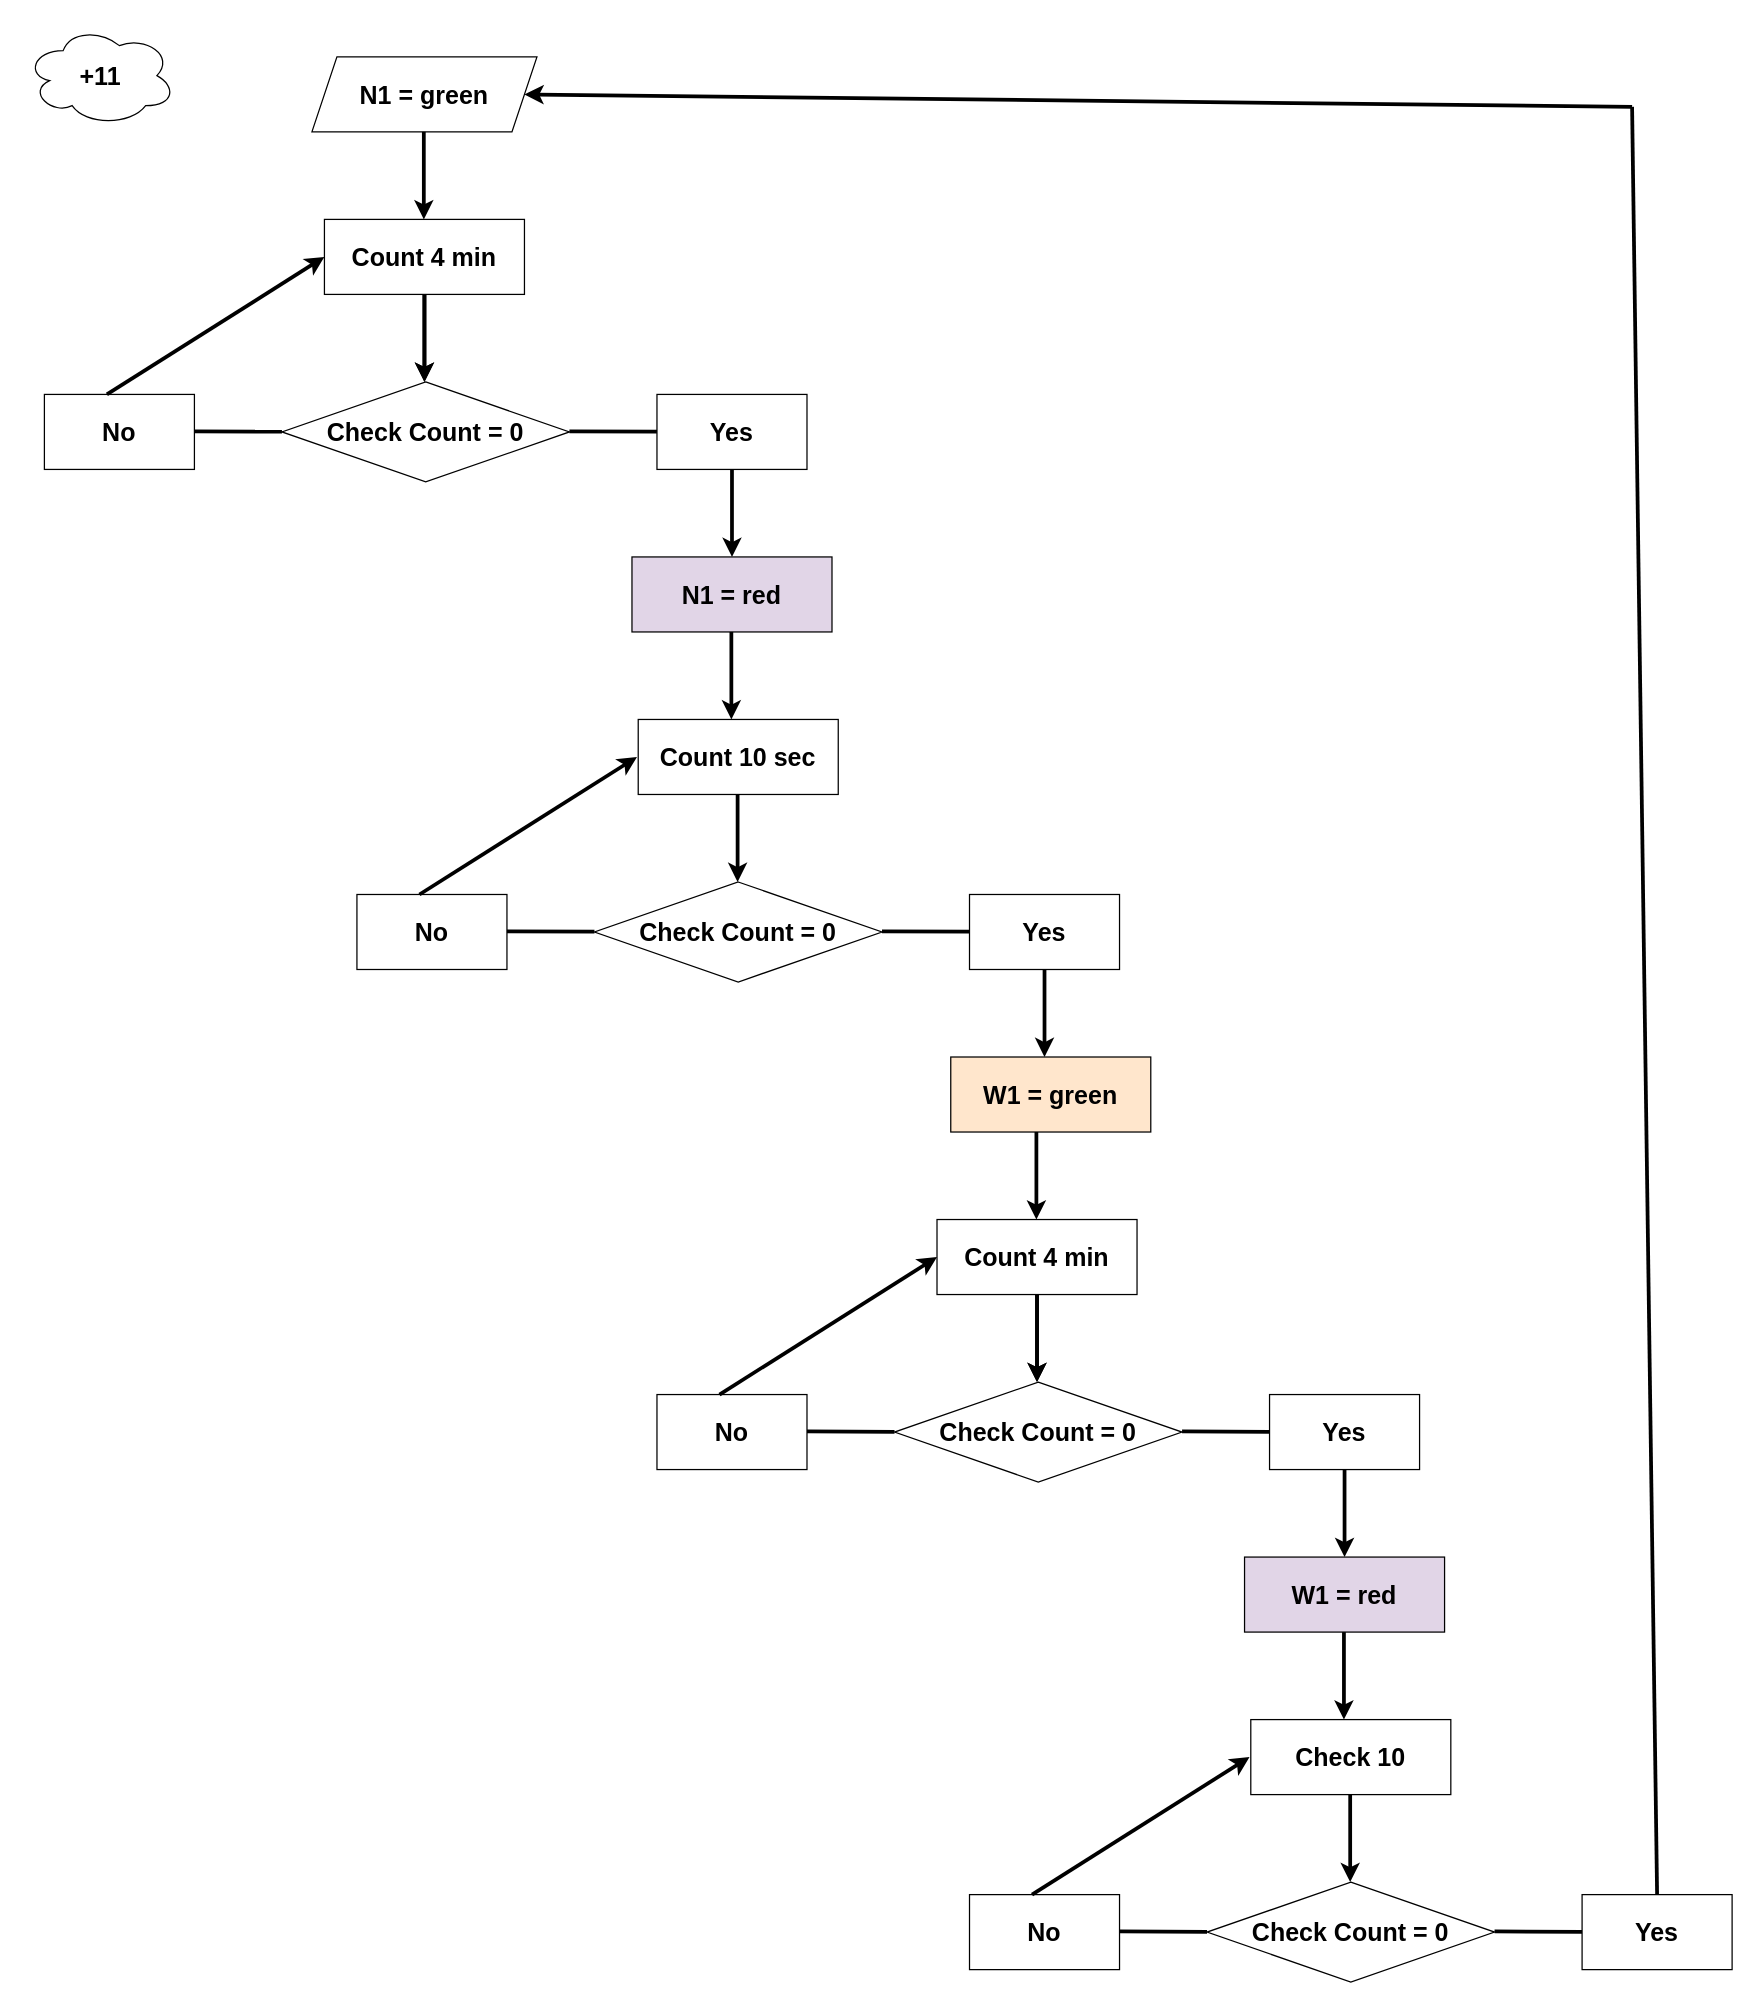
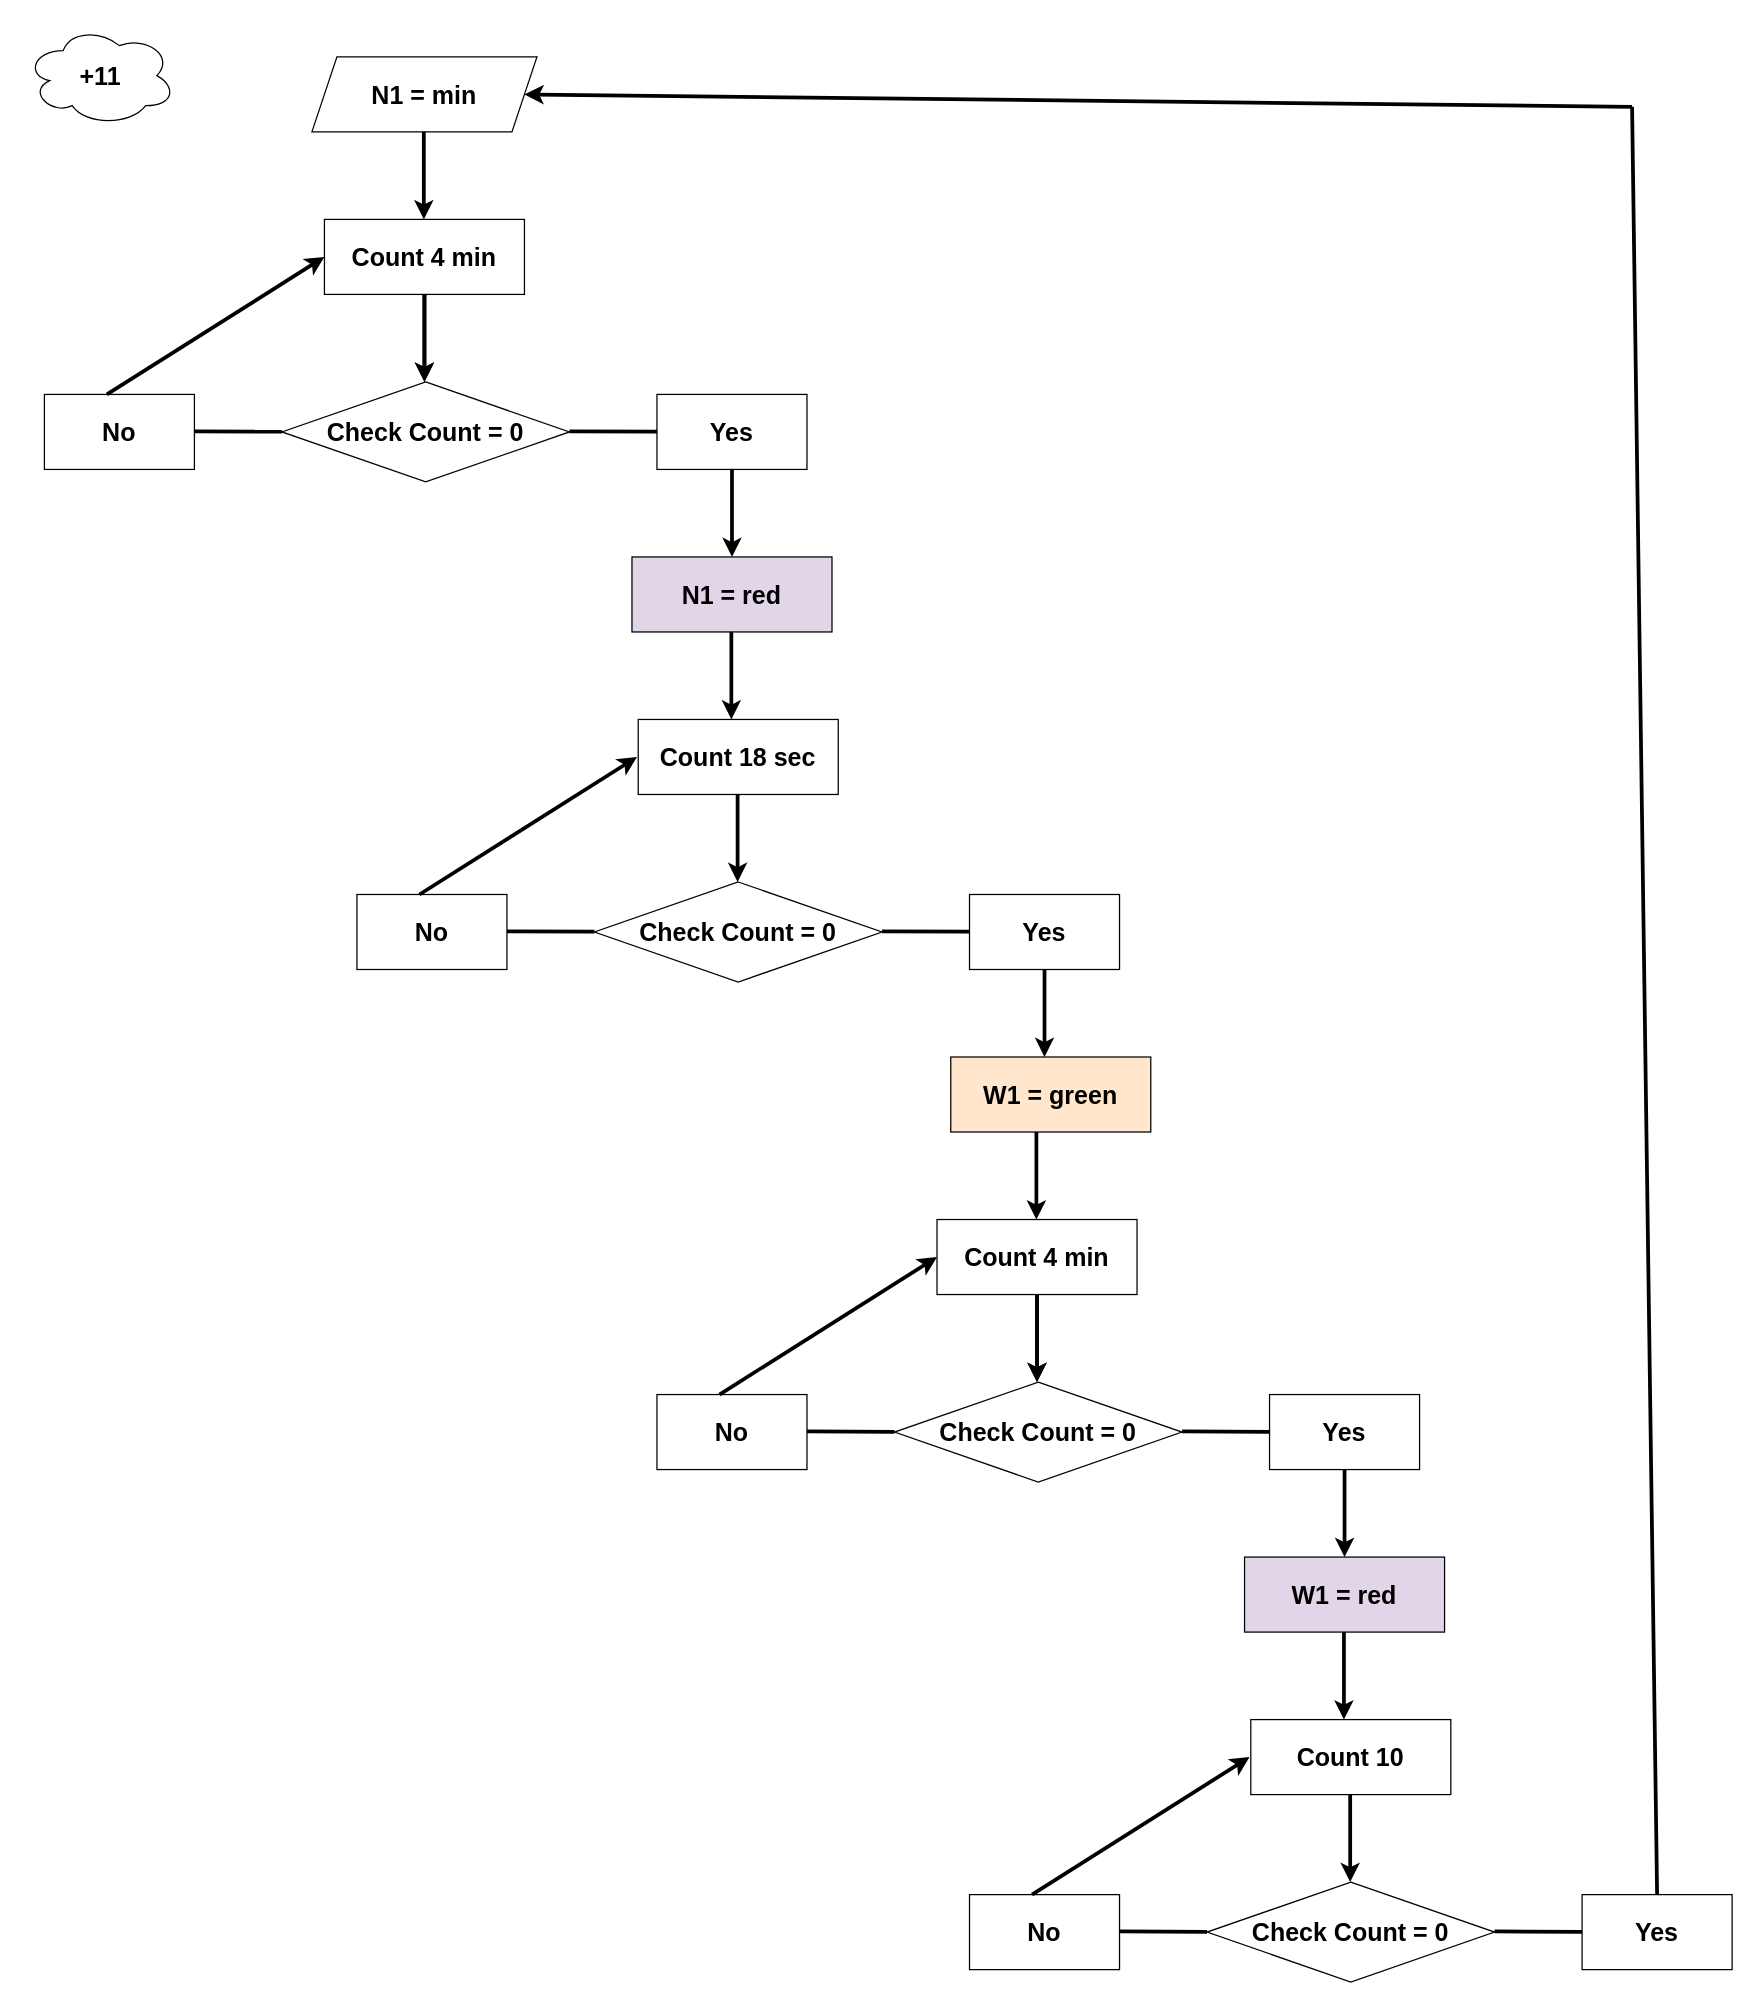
(424, 94) -> (424, 94)
(738, 757) -> (738, 757)
(1351, 1757) -> (1351, 1757)
